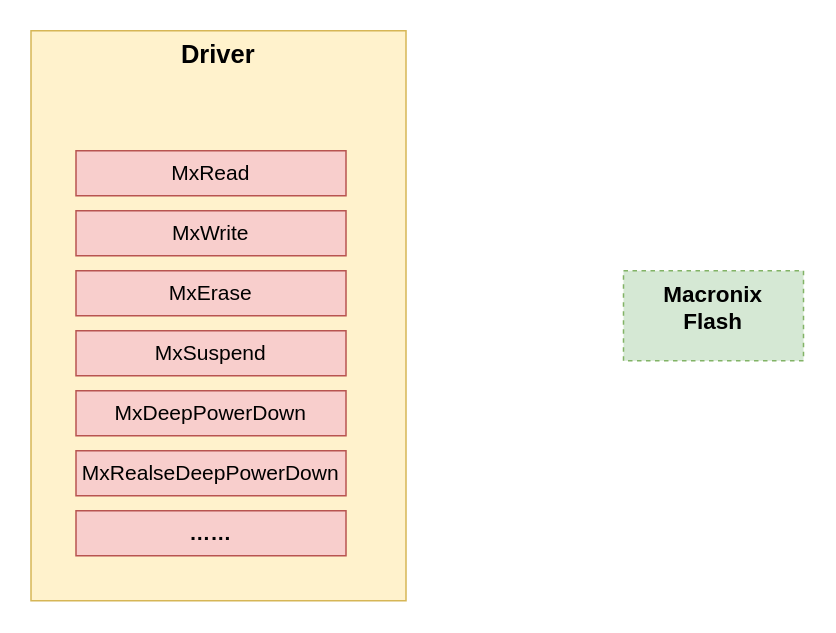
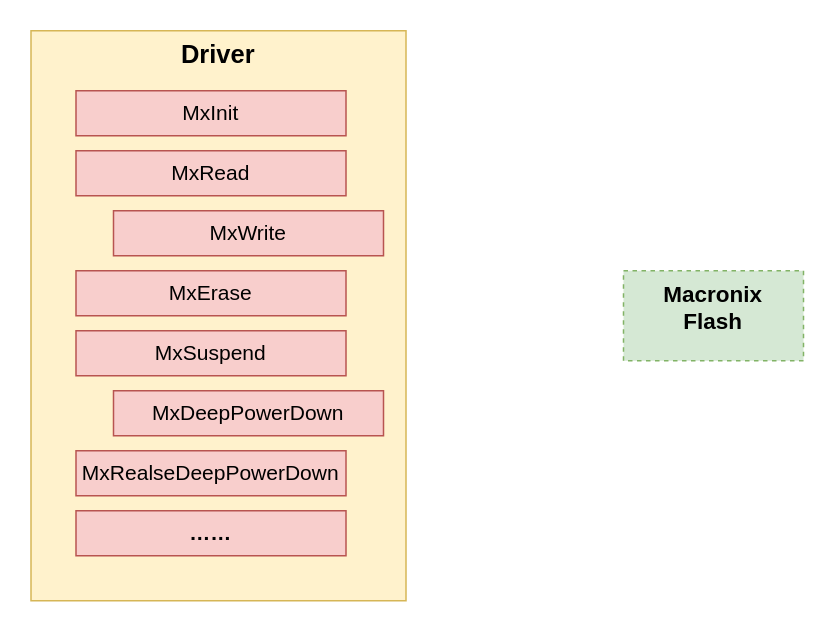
none -> (211, 113)
(211, 233) -> (248, 233)
(211, 413) -> (248, 413)
